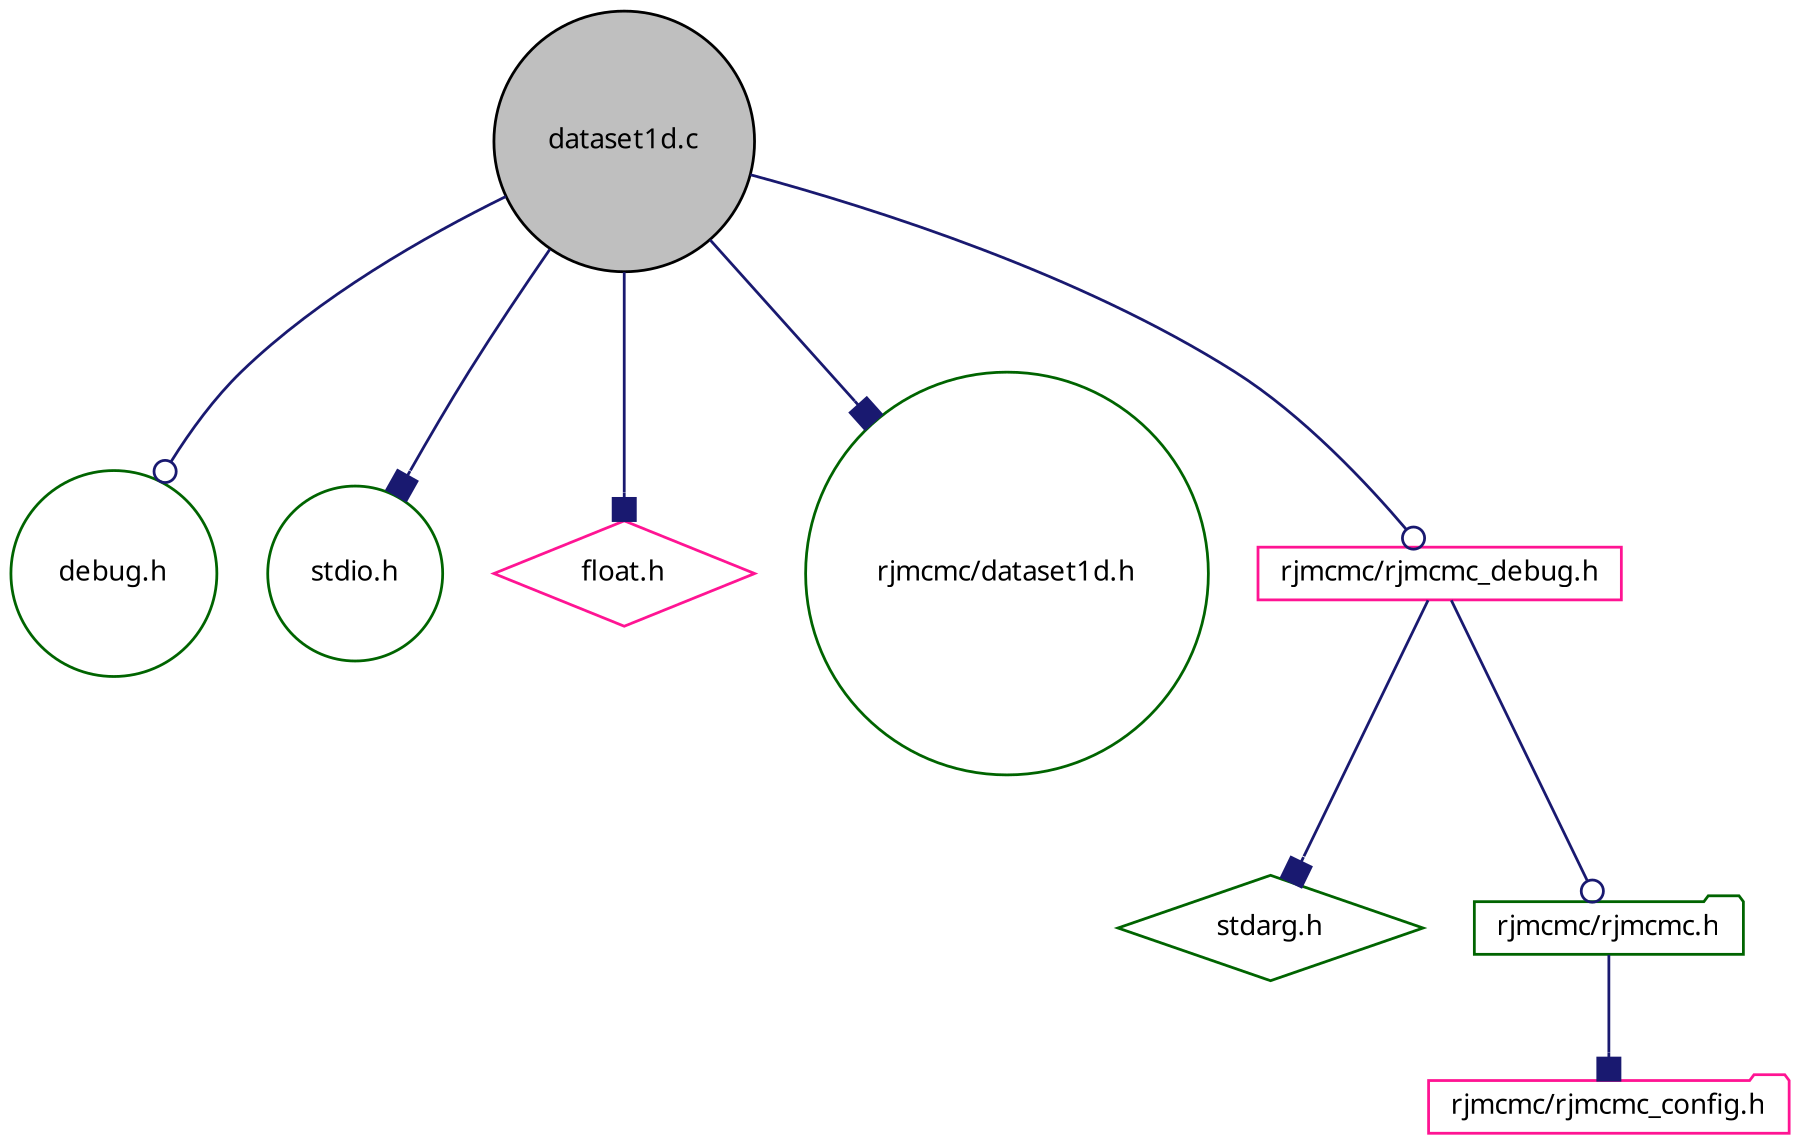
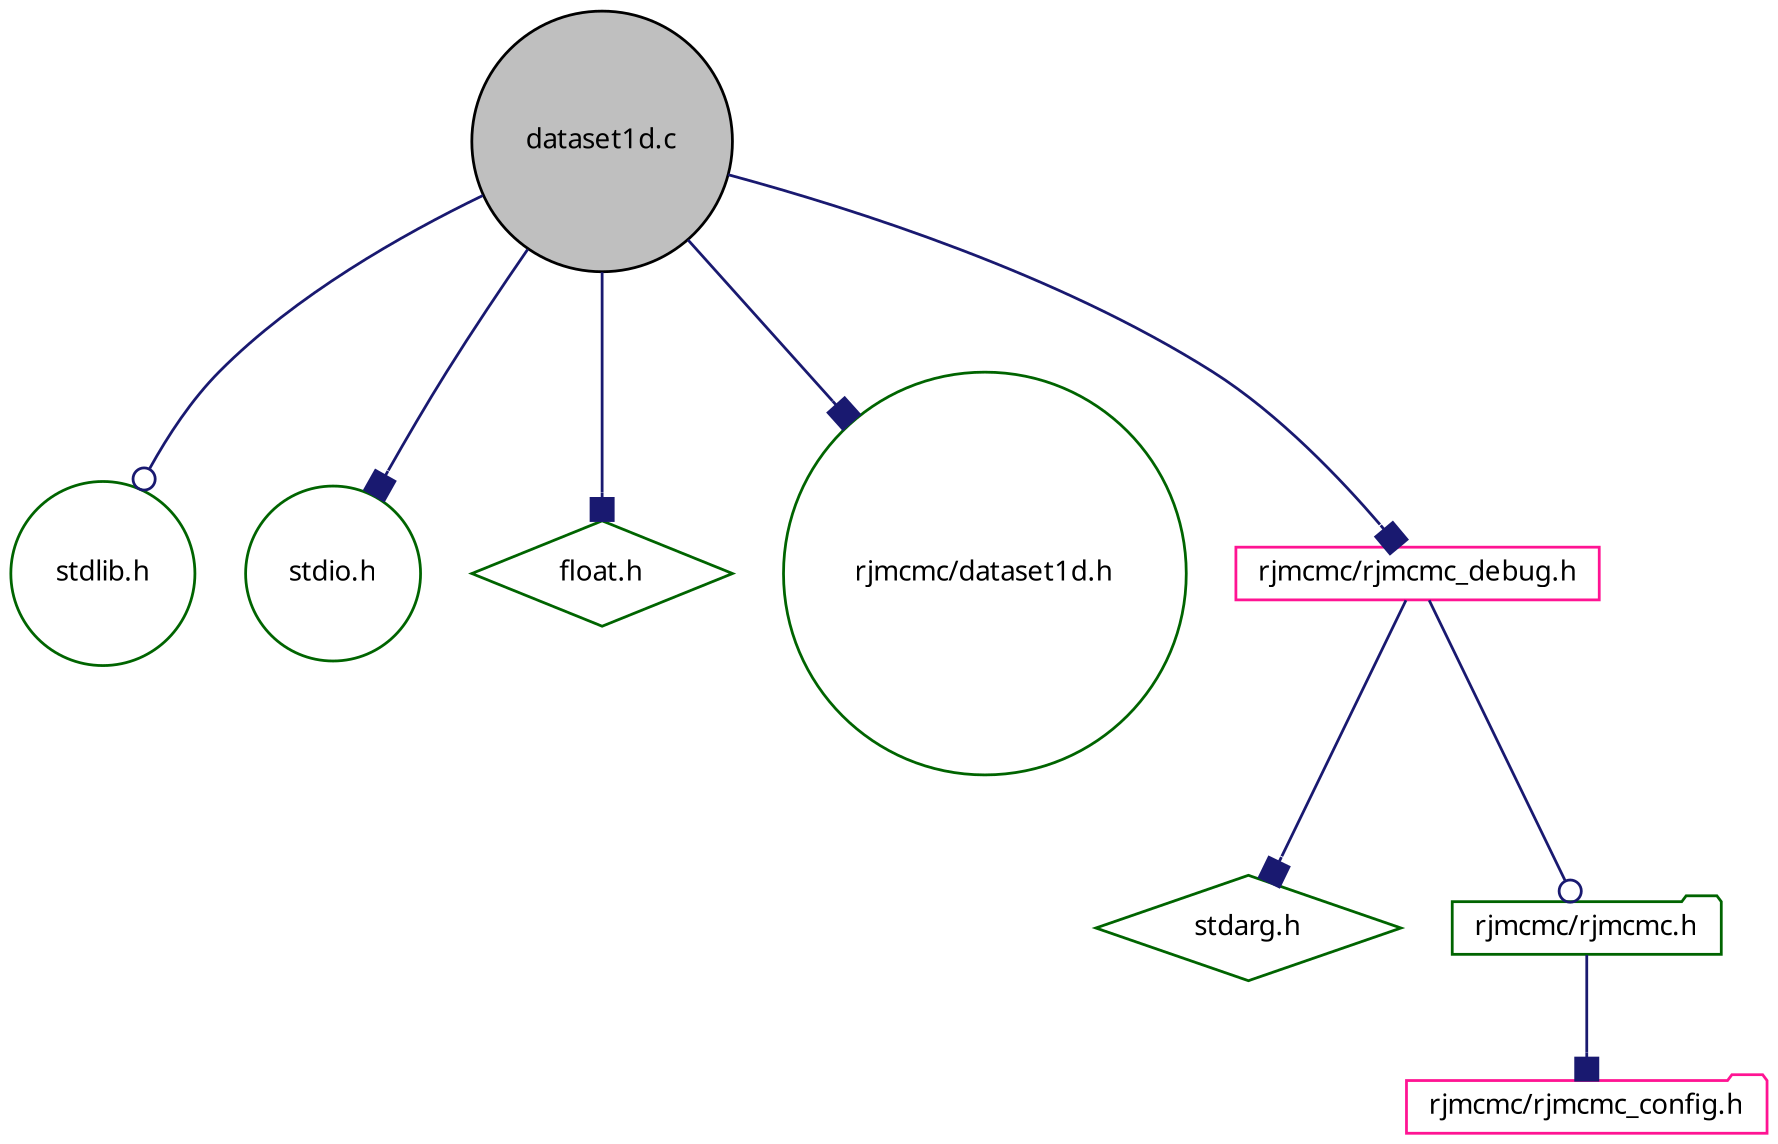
(1107, 302) -> (1082, 301)
(114, 574) -> (103, 574)
(624, 574) -> (602, 574)
